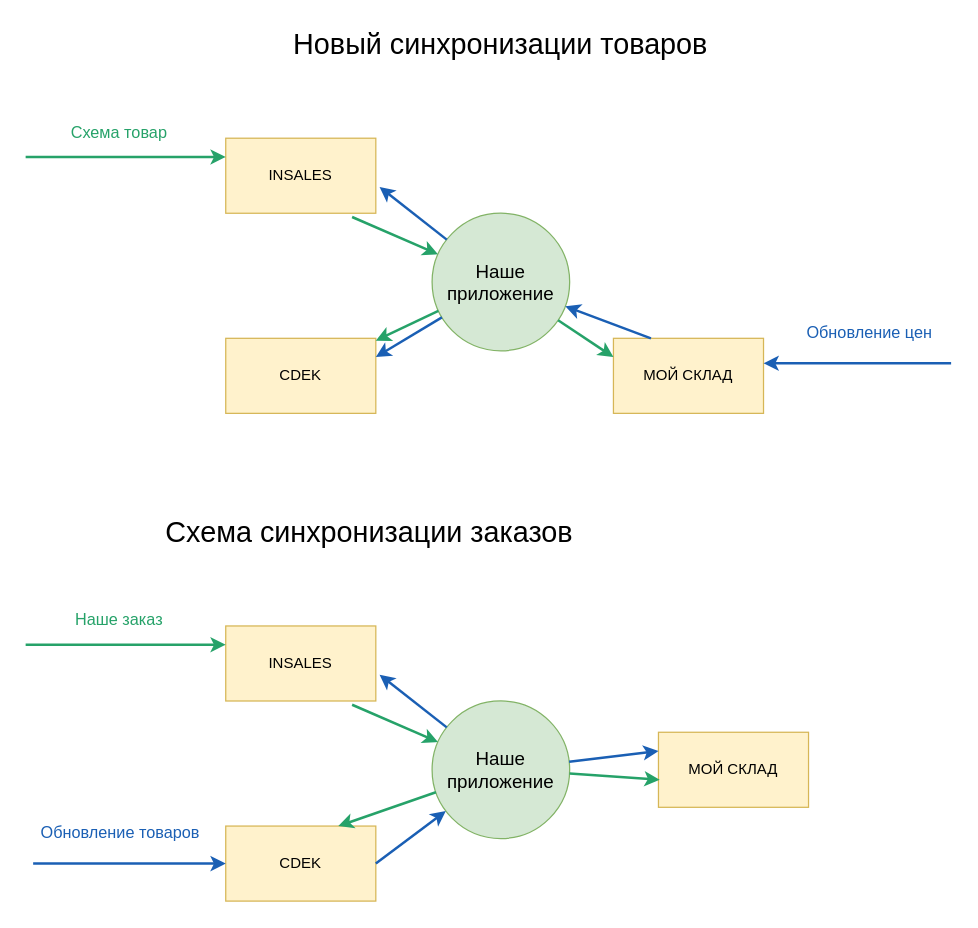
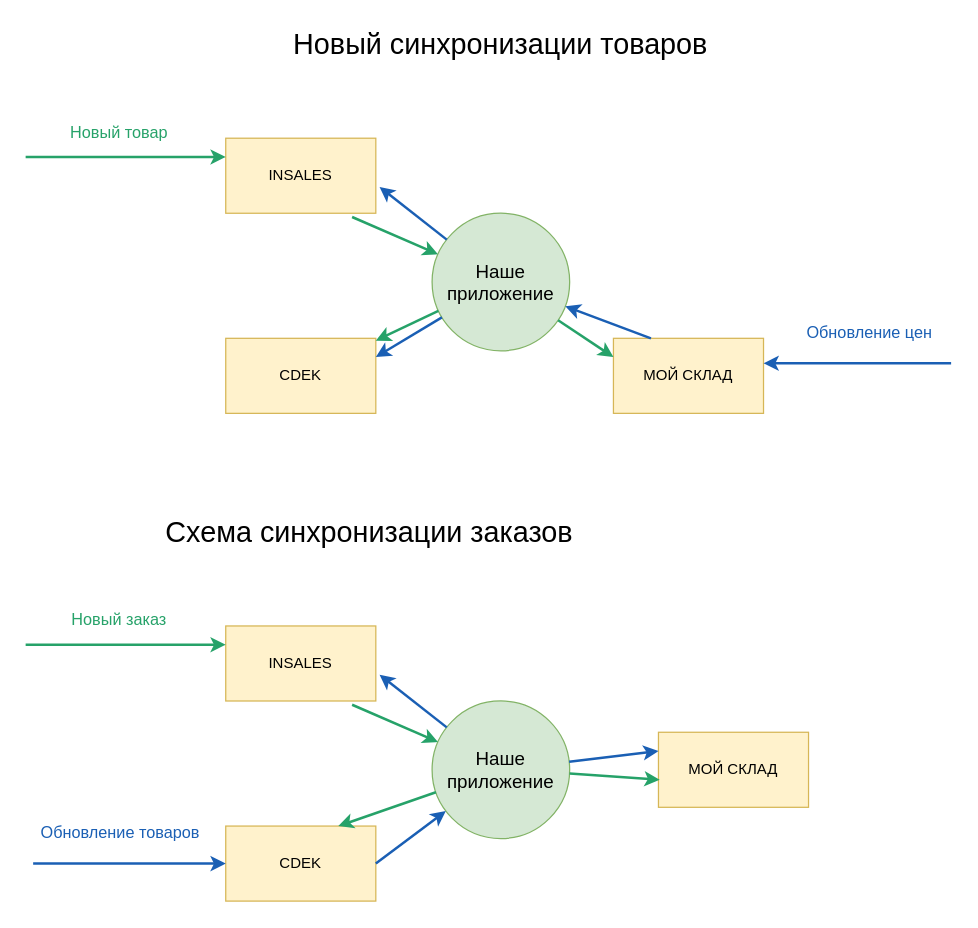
(119, 132) -> (119, 132)
(119, 619) -> (119, 619)
